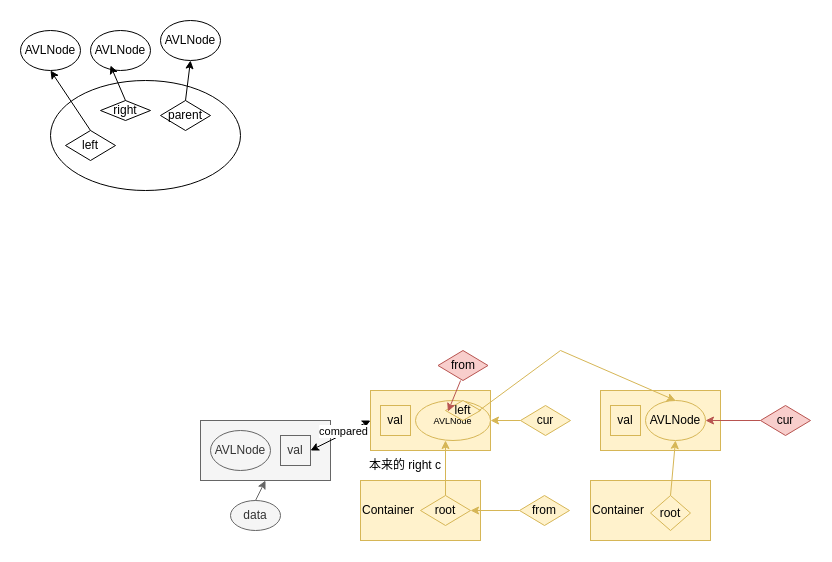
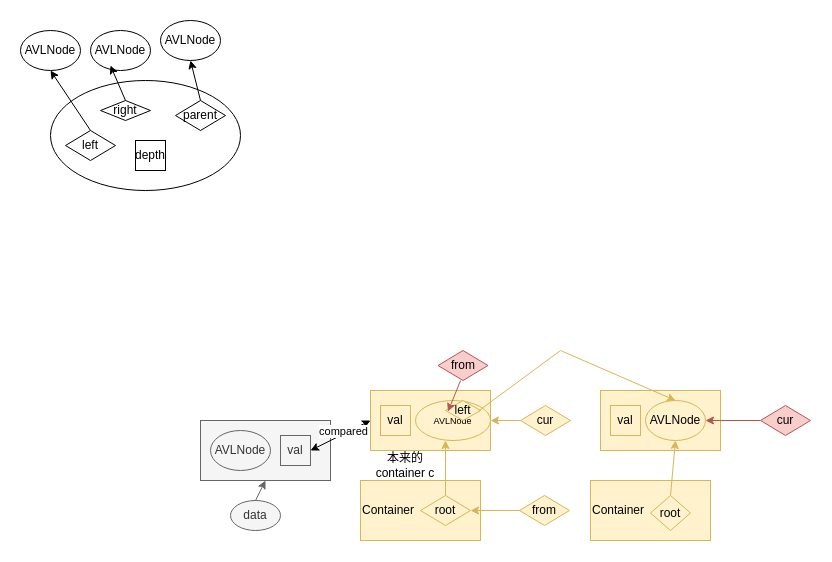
(186, 116) -> (201, 116)
none -> (151, 156)
(406, 466) -> (406, 466)
